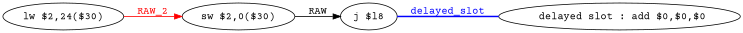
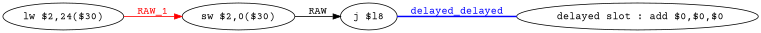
(153, 11) -> (153, 11)
(448, 11) -> (457, 11)
